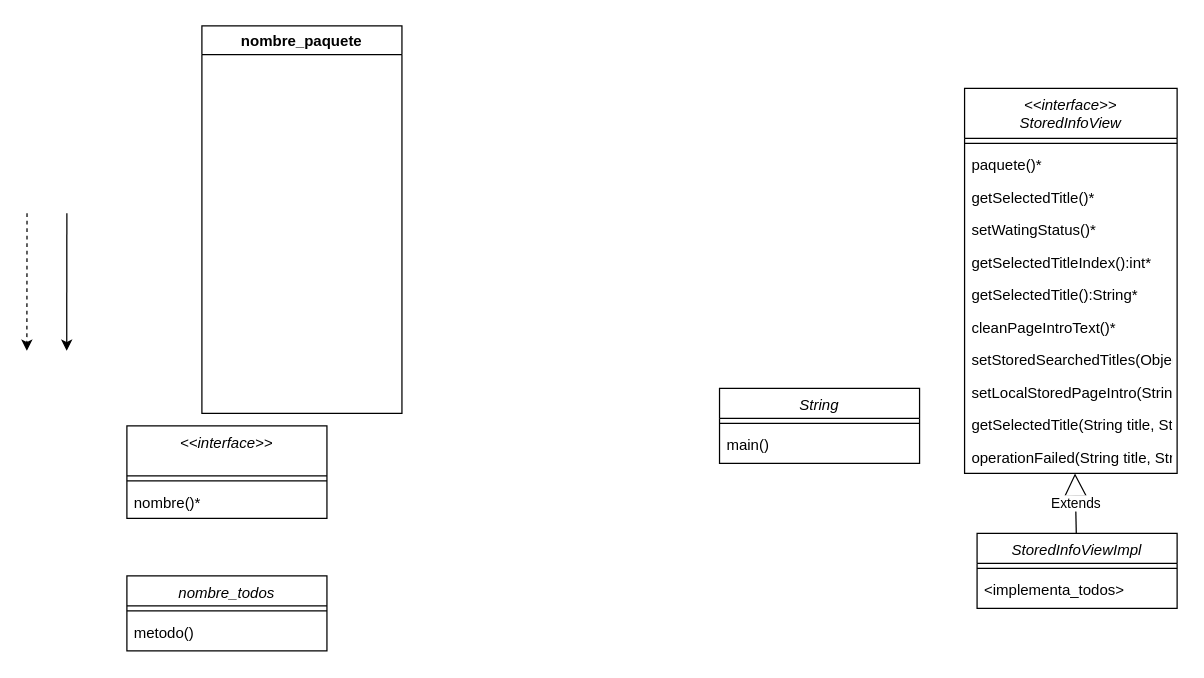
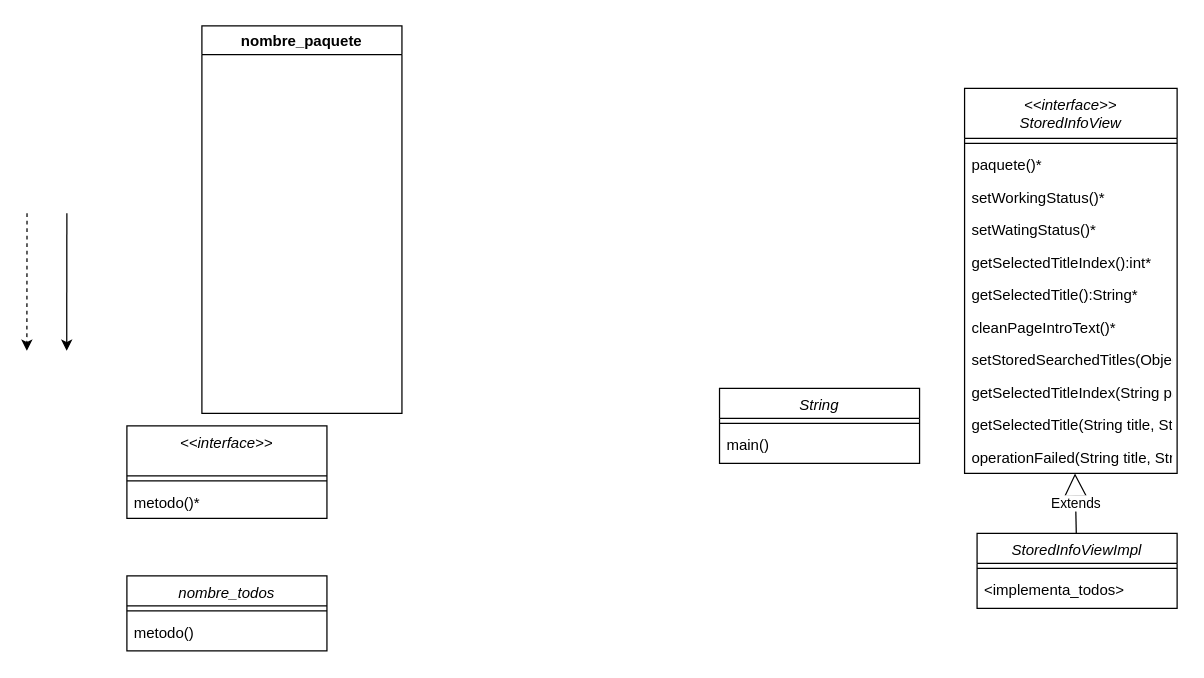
(1045, 198) -> (1049, 198)
(1142, 393) -> (1130, 393)
(172, 503) -> (172, 503)
